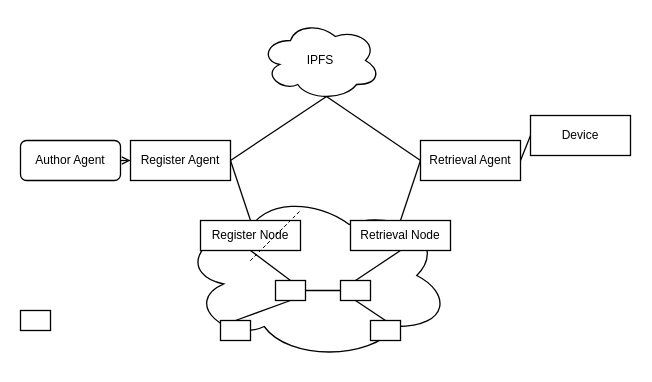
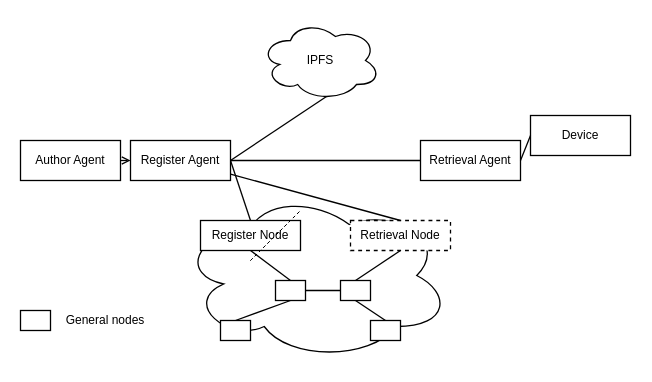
(374, 129) -> (327, 161)
(71, 161) -> (71, 161)
(410, 192) -> (316, 197)
(401, 236) -> (401, 236)
none -> (106, 321)
